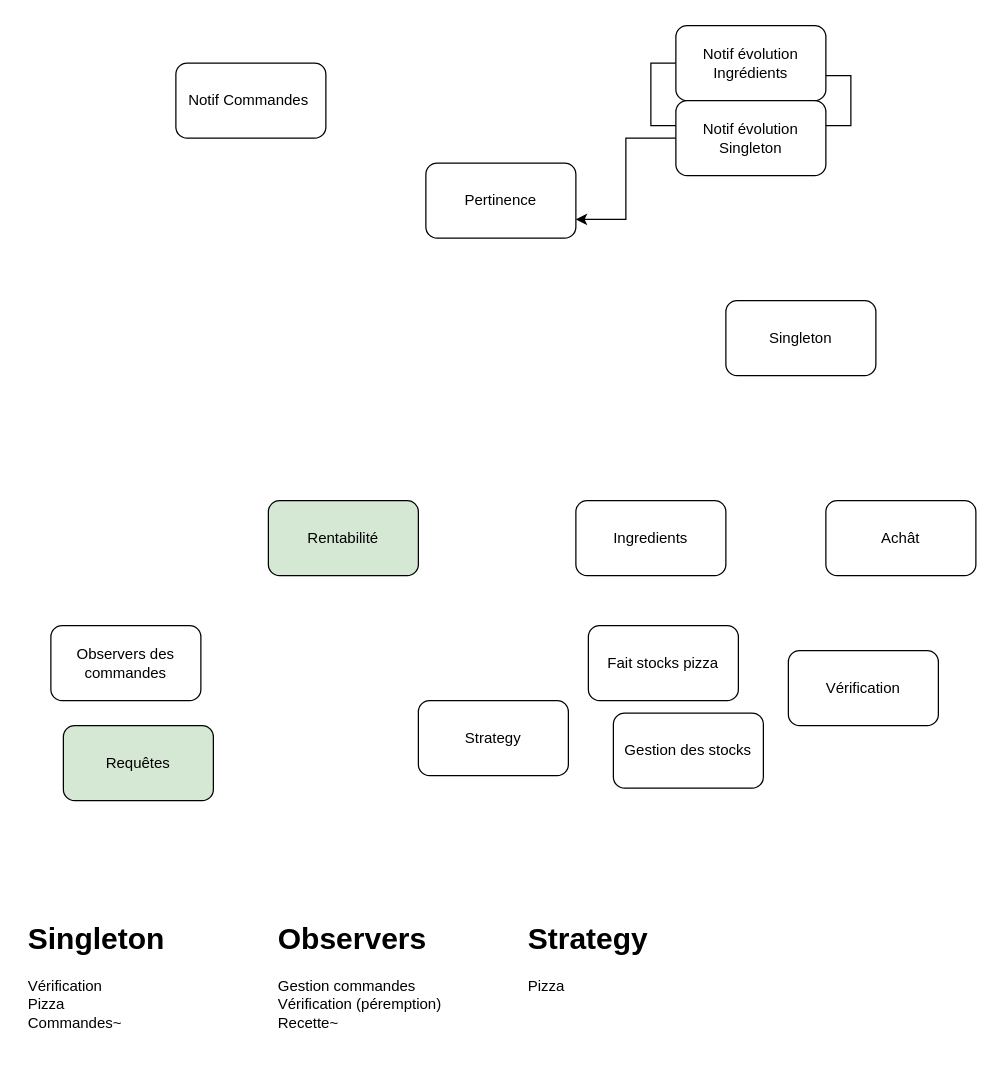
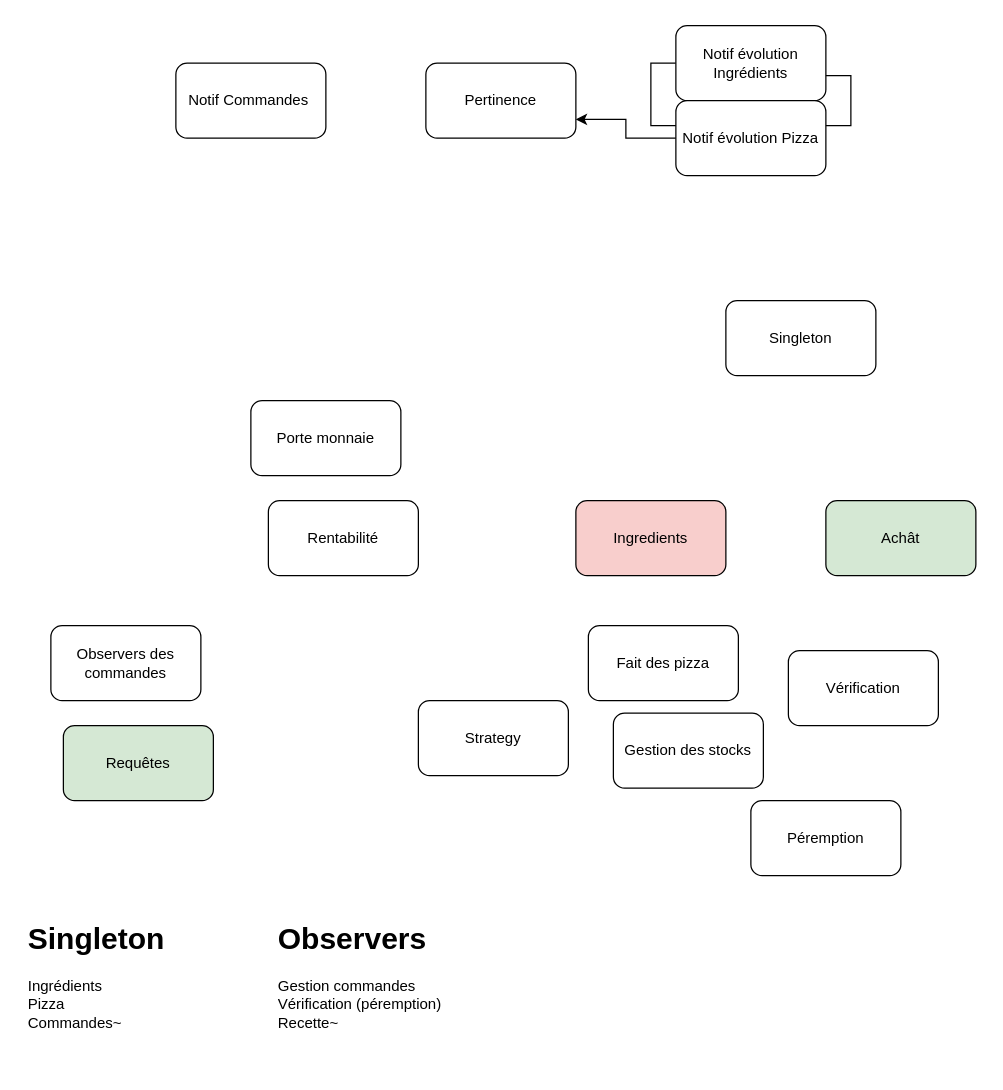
(751, 138) -> (751, 138)
(501, 201) -> (501, 101)
none -> (326, 438)
(343, 538) -> (343, 538)
(651, 538) -> (651, 538)
(901, 538) -> (901, 538)
(663, 663) -> (663, 663)
none -> (826, 838)
(73, 958) -> (72, 958)
(638, 988) -> none
